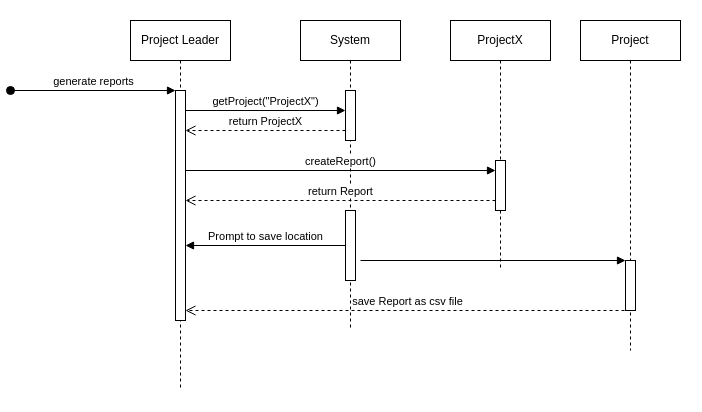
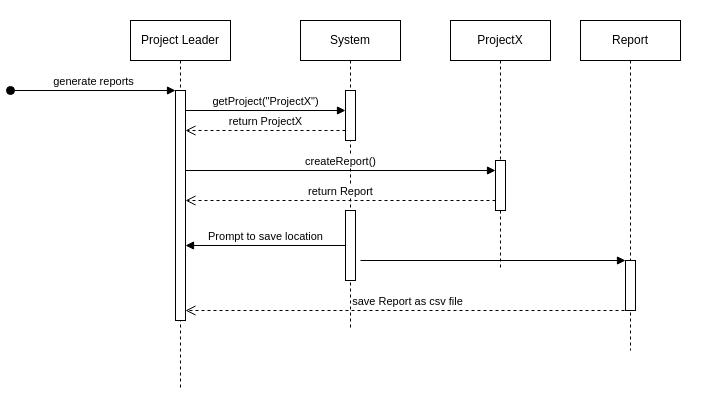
(631, 41) -> (631, 41)
